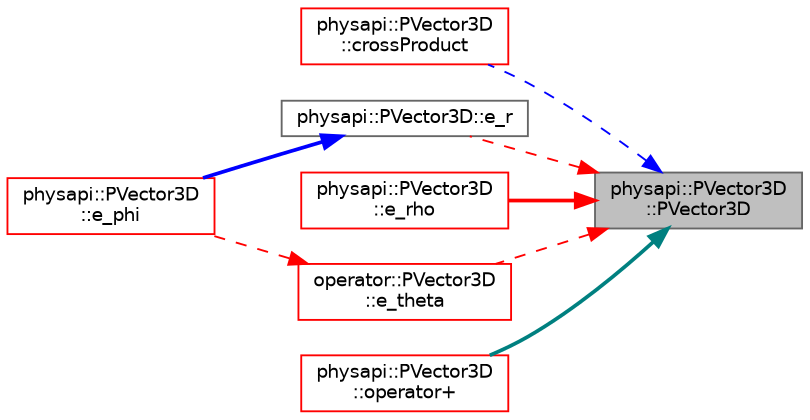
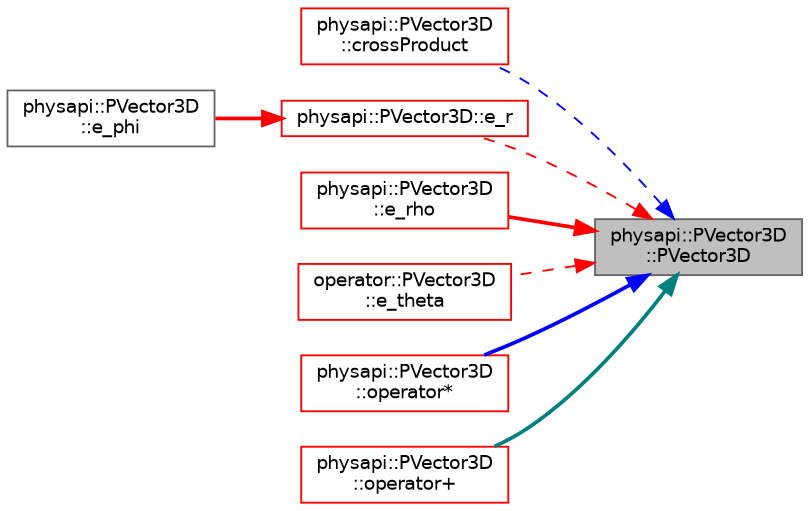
(405, 118) -> (405, 118)
(263, 160) -> (239, 118)
(111, 206) -> (111, 118)
(249, 246) -> none
none -> (405, 383)
